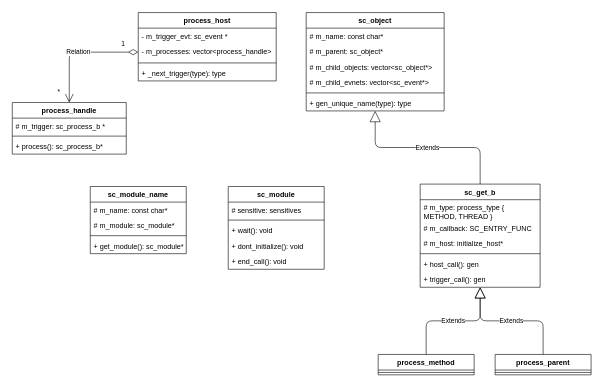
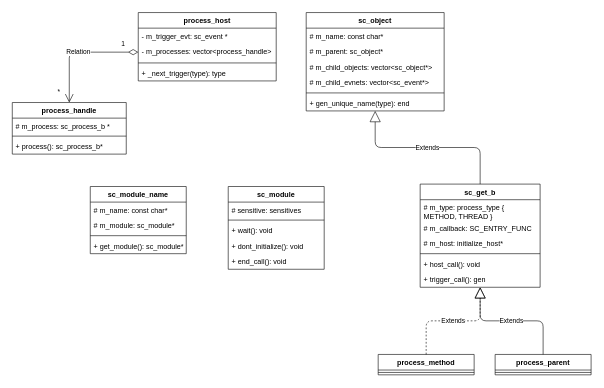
(364, 103) -> (362, 103)
(65, 126) -> (66, 126)
(455, 264) -> (456, 264)
(426, 331) -> (426, 331)
